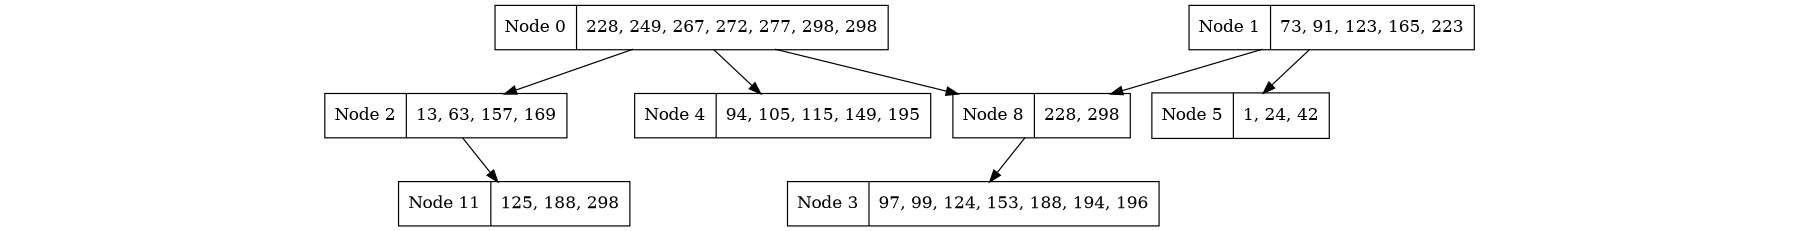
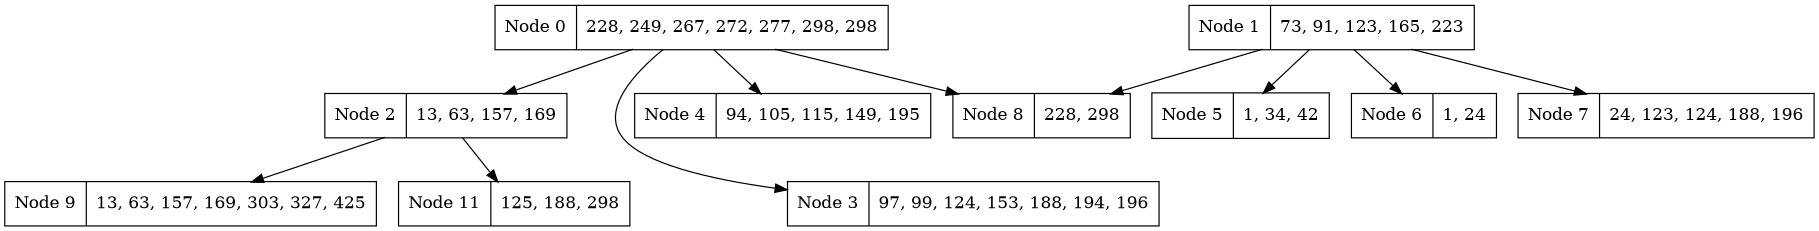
(1281, 115) -> (1281, 115)
none -> (1424, 116)
none -> (1666, 116)
(1011, 155) -> (645, 154)
none -> (191, 204)
